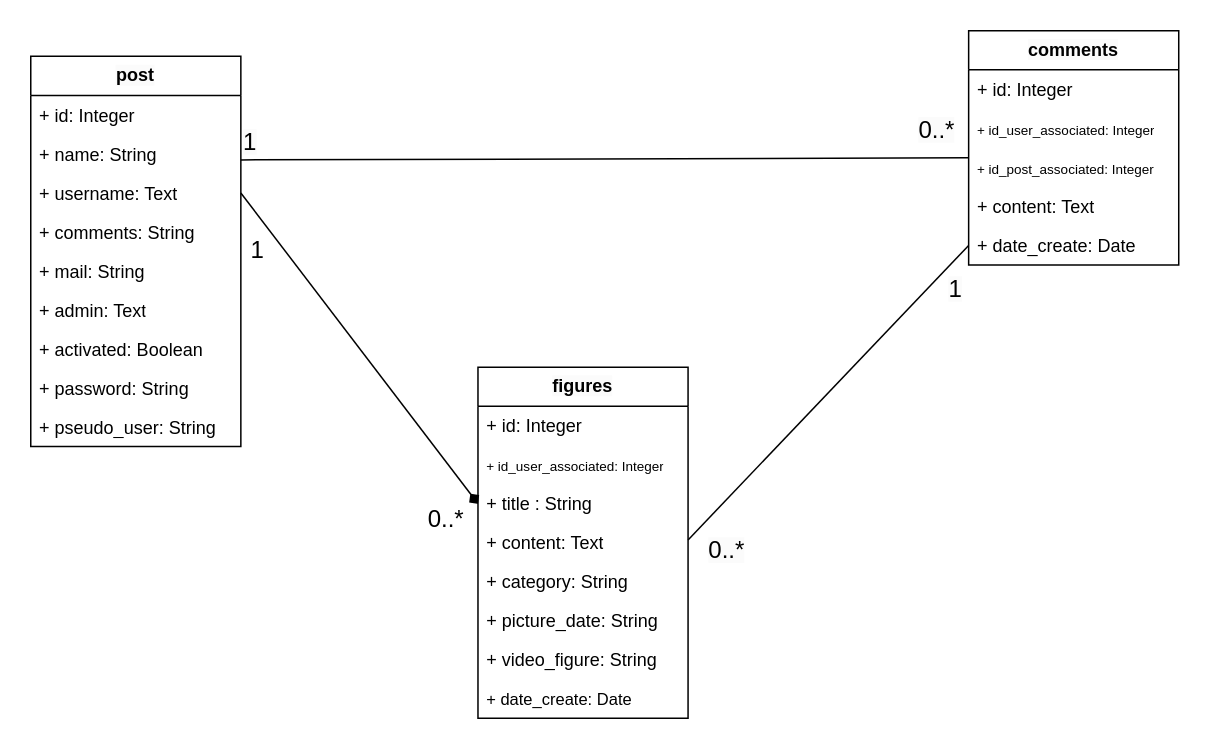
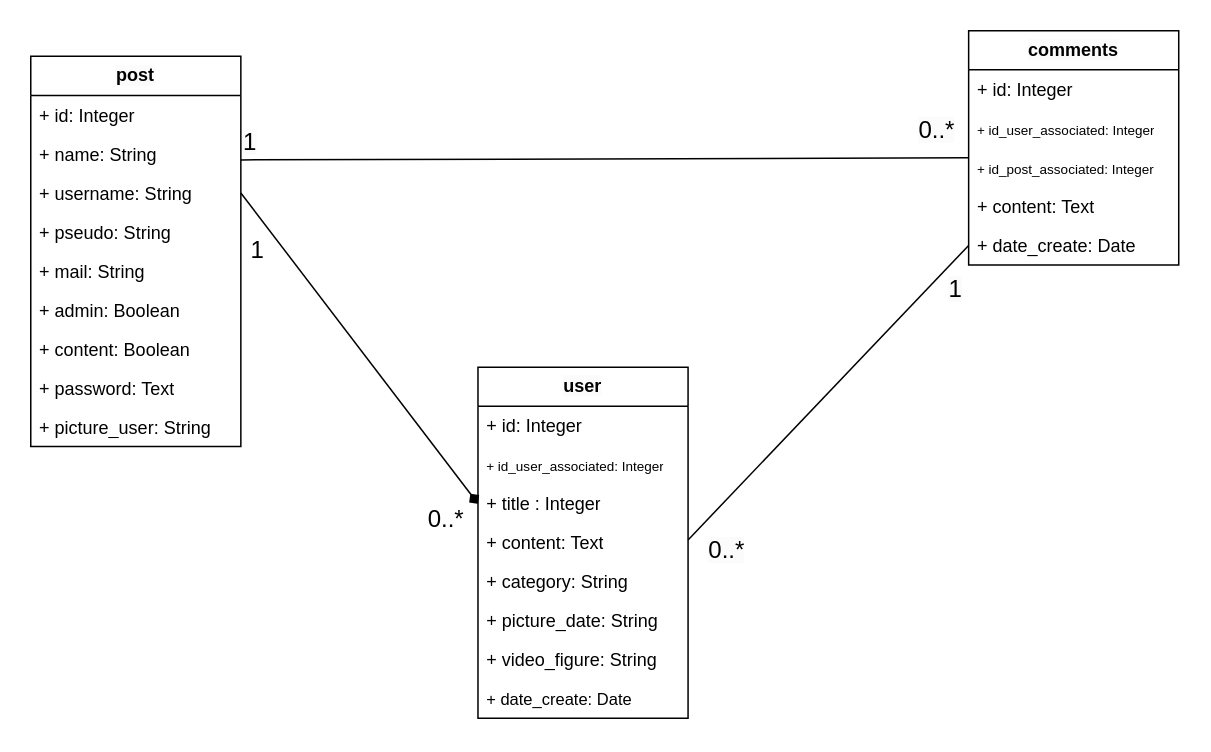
(113, 195) -> (121, 195)
(121, 234) -> (111, 234)
(96, 312) -> (109, 312)
(129, 351) -> (121, 351)
(583, 386) -> (583, 386)
(121, 390) -> (113, 390)
(136, 429) -> (137, 439)
(551, 505) -> (558, 505)
